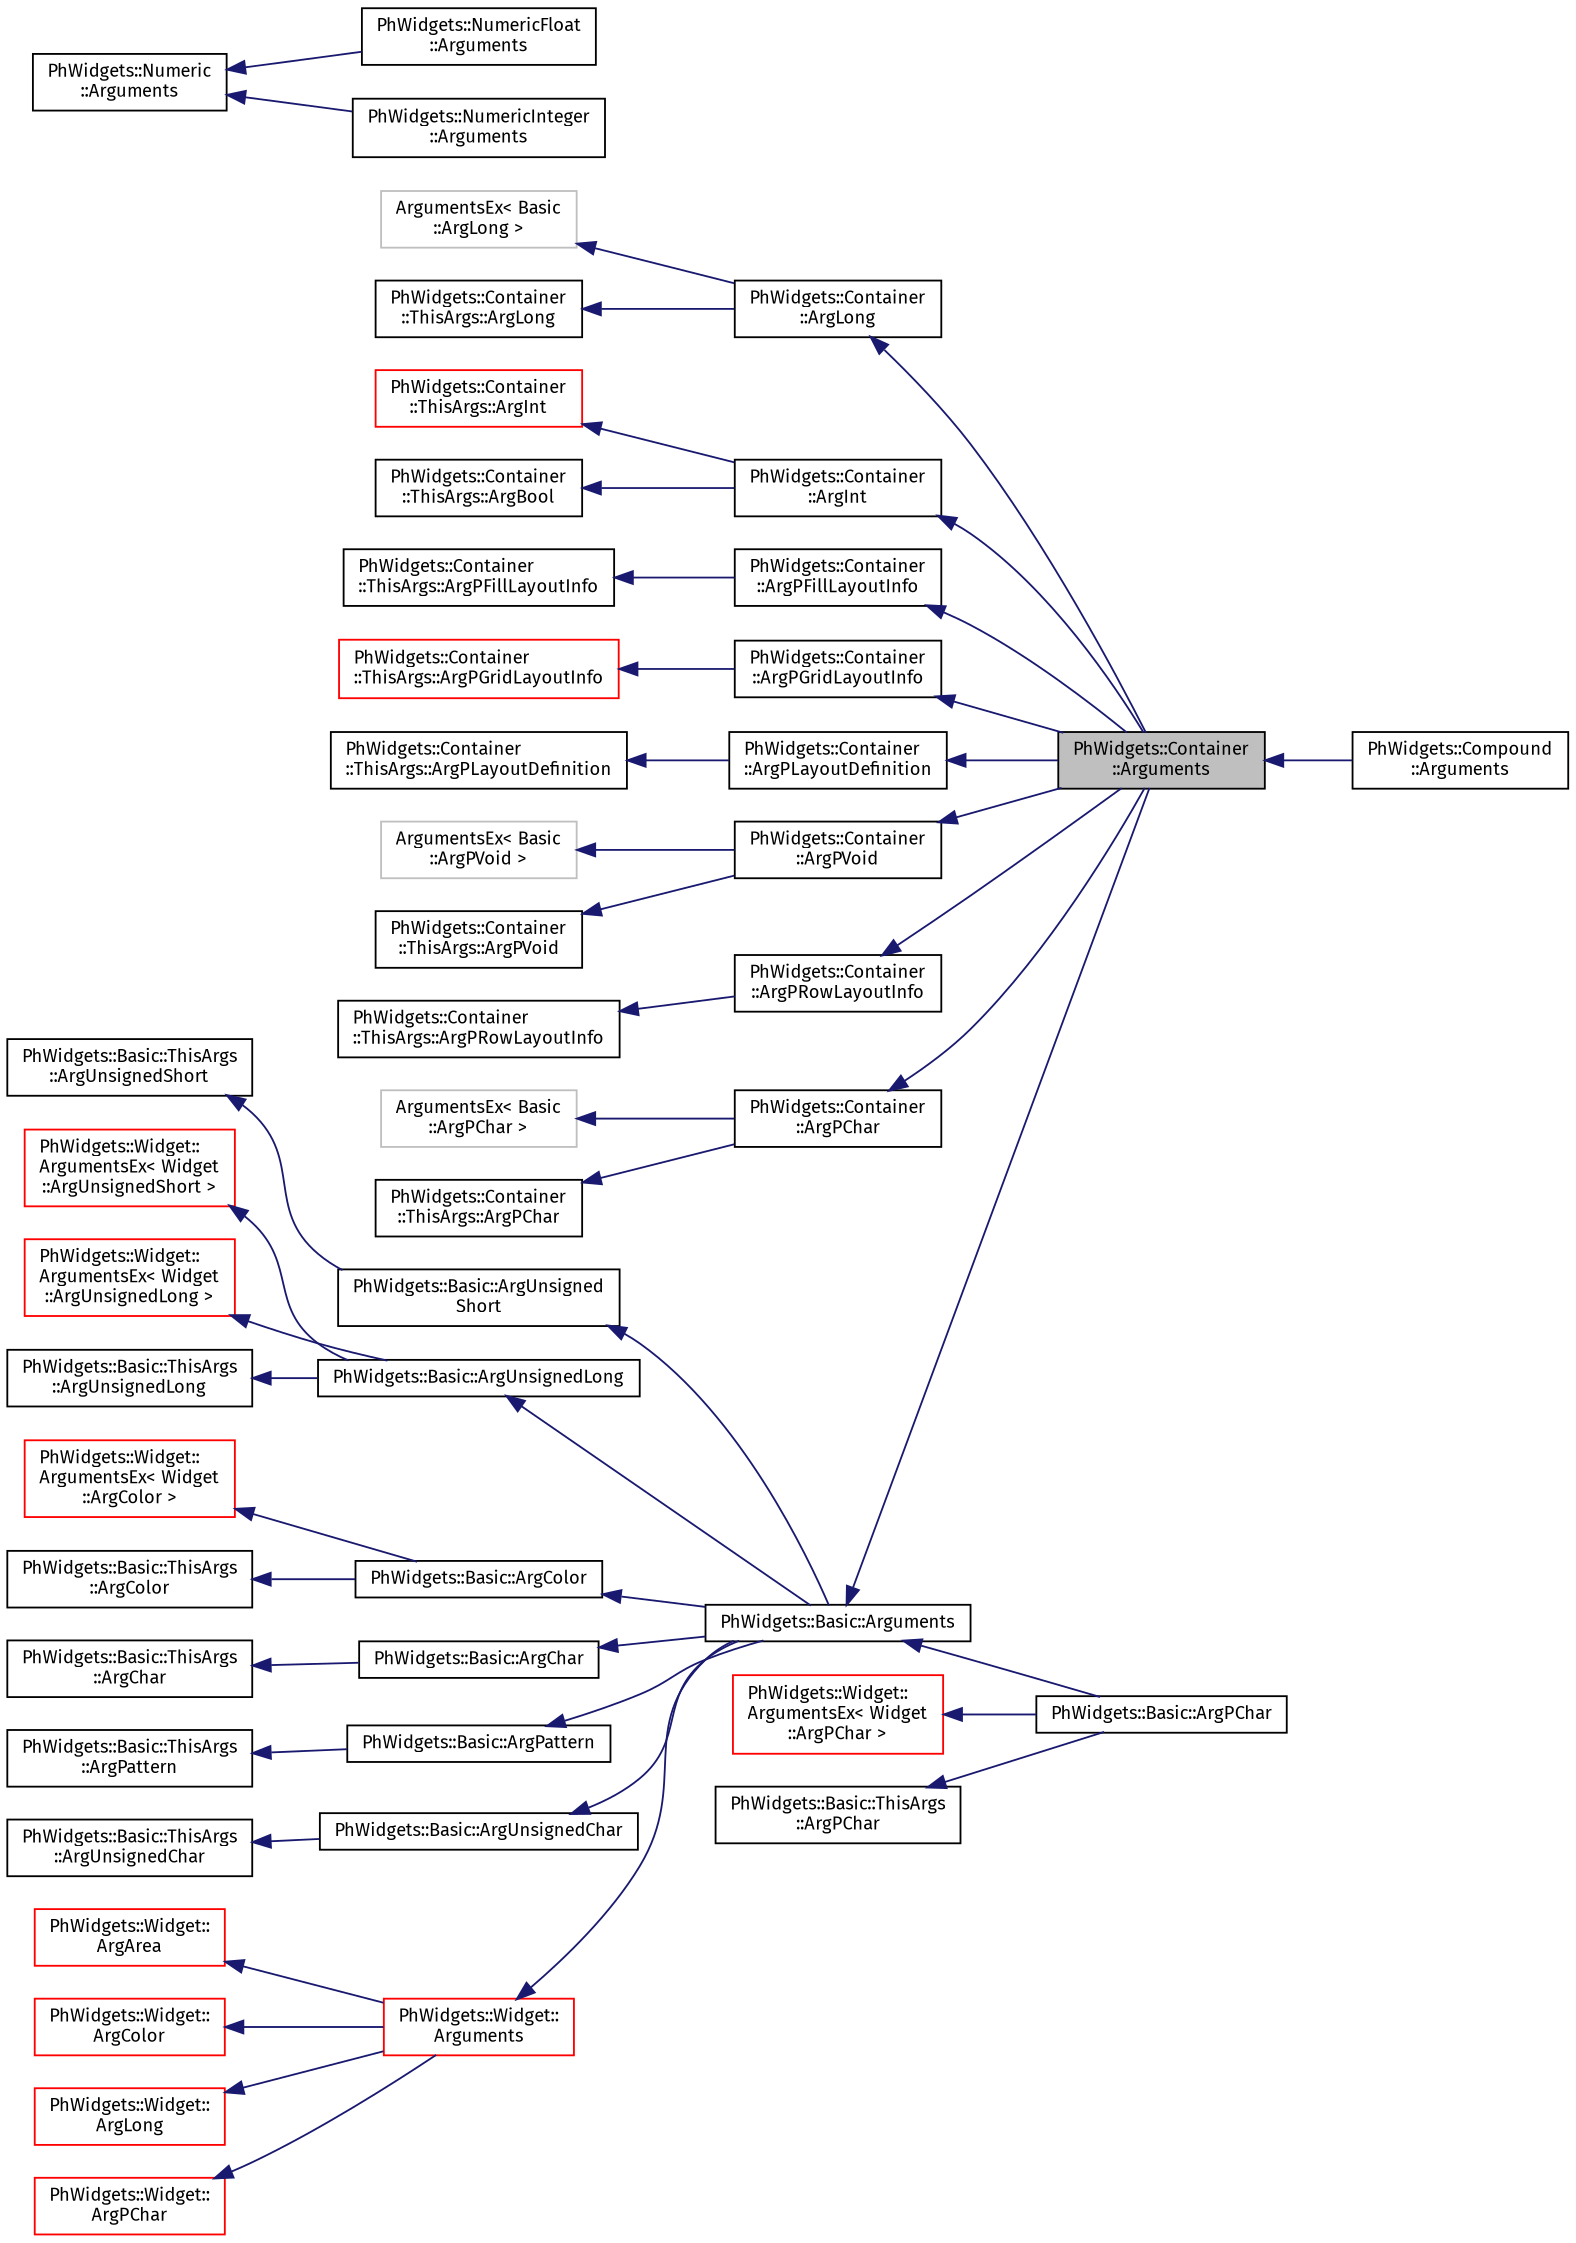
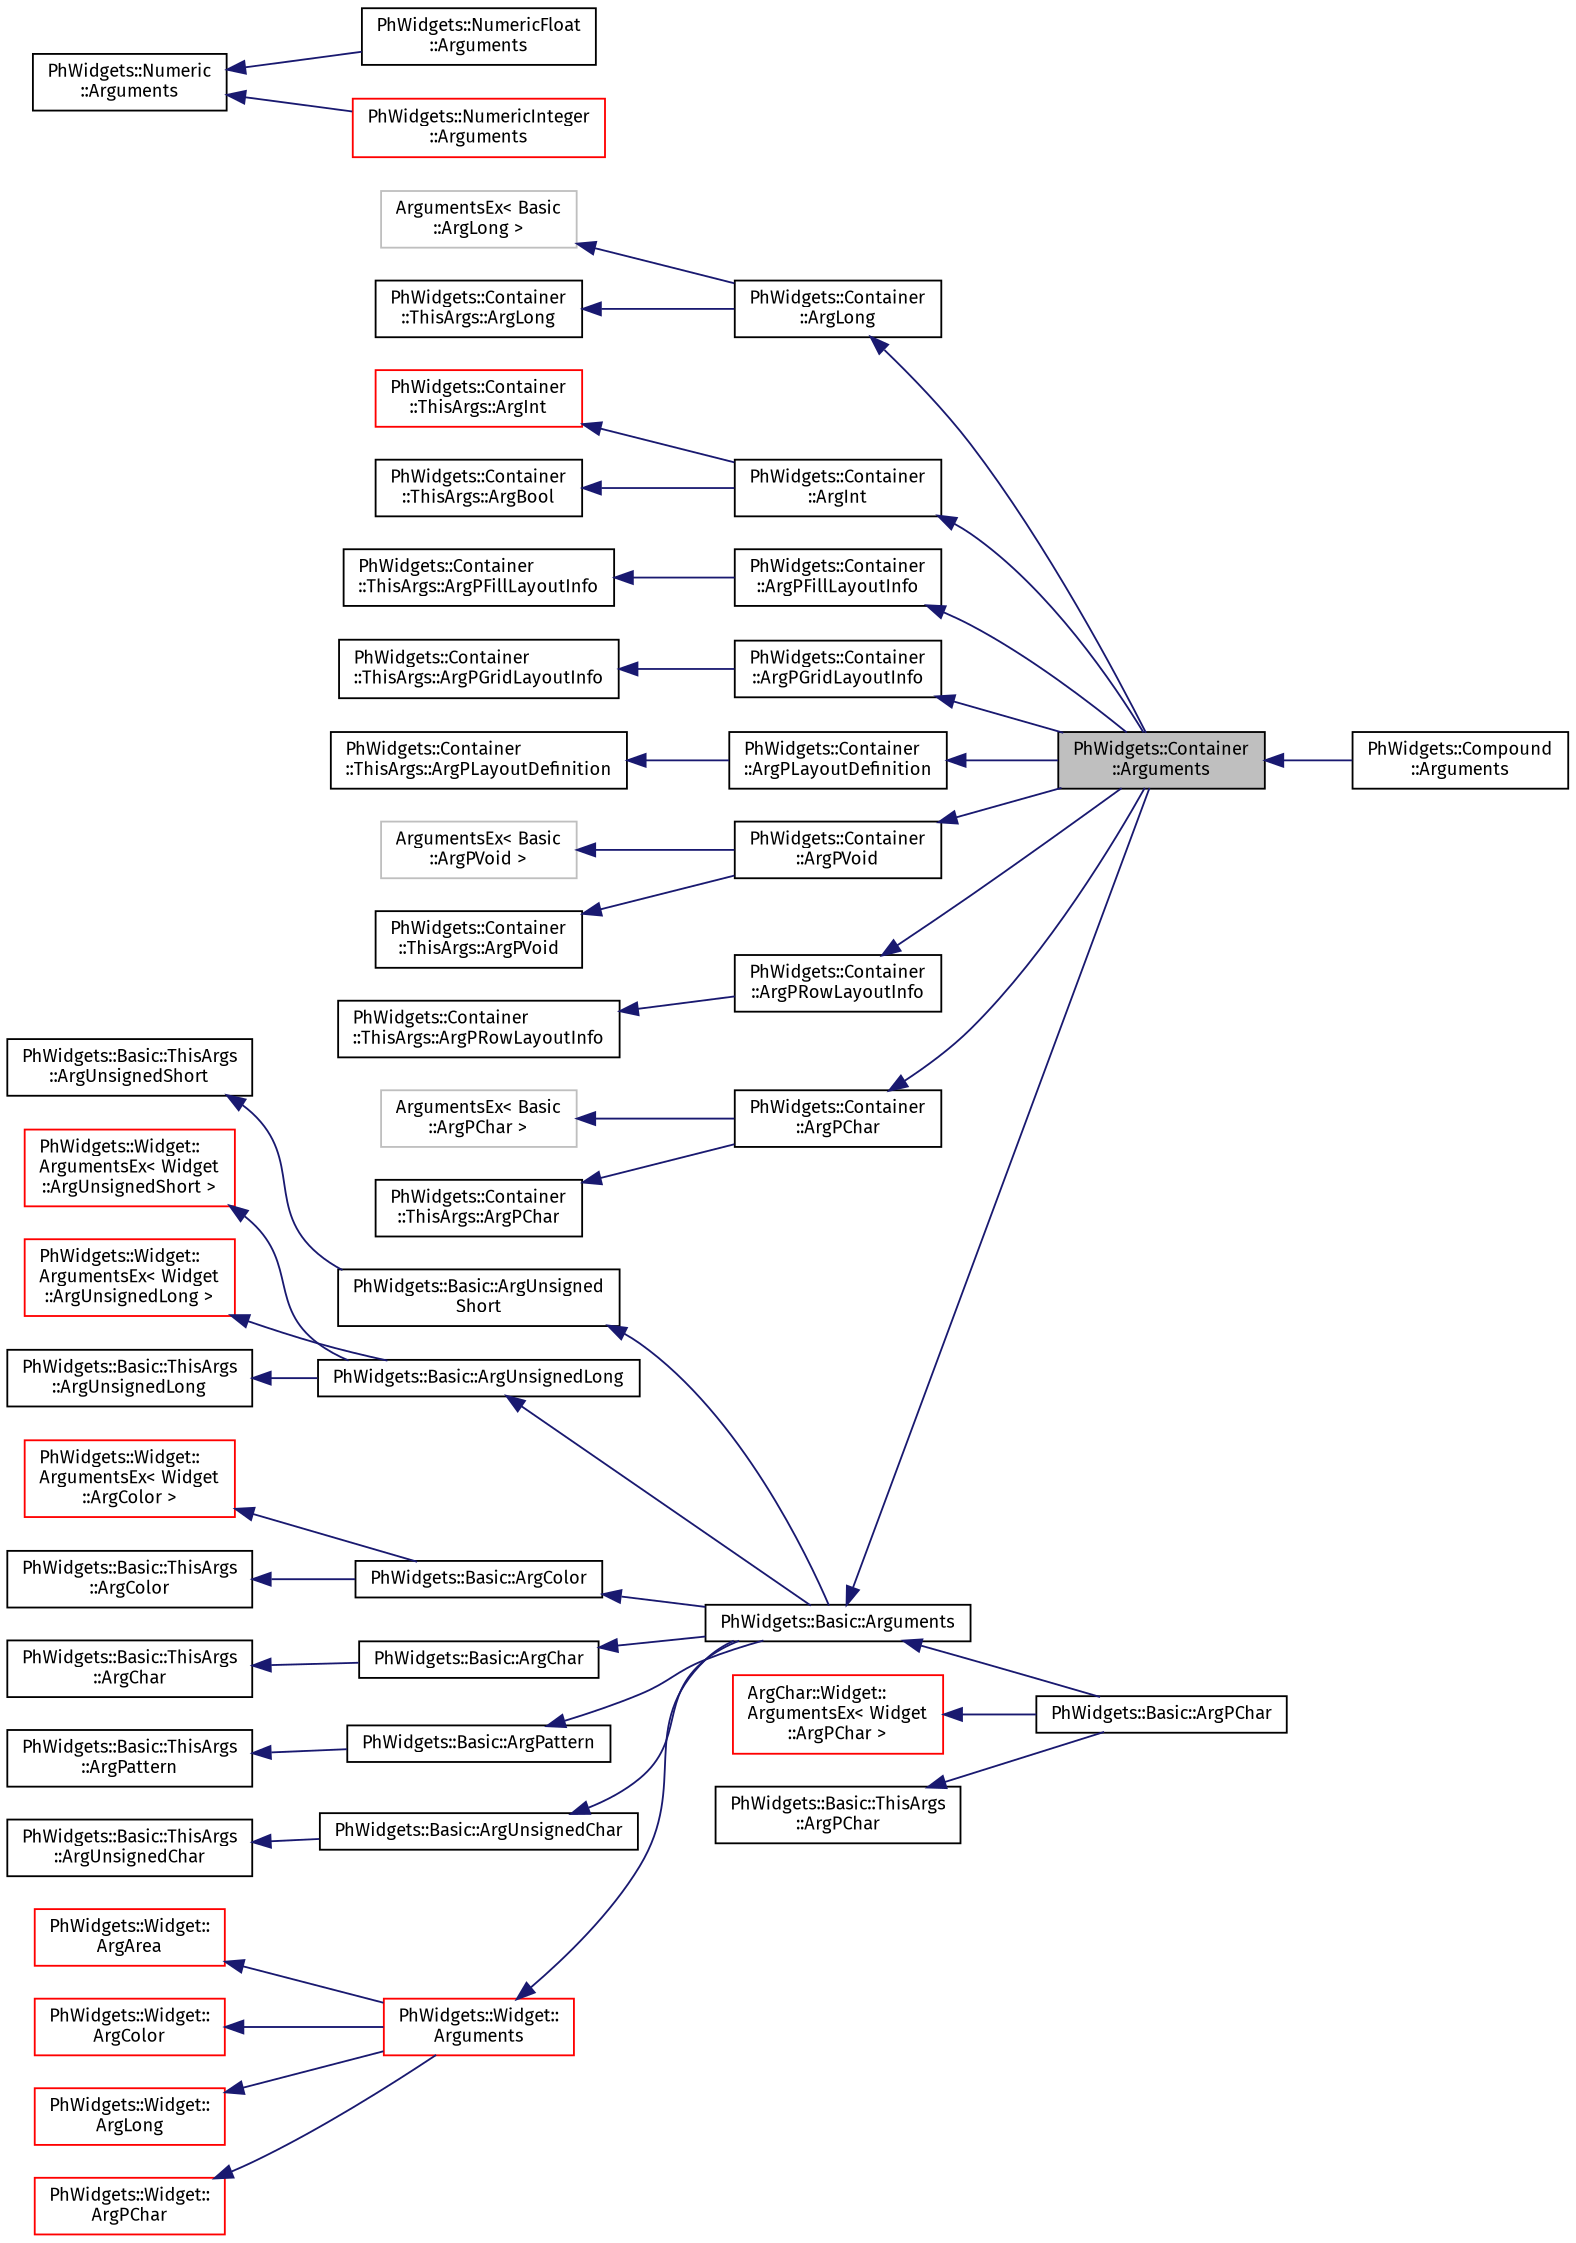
(479, 128) -> (479, 128)
(479, 669) -> (479, 669)
(838, 1714) -> (838, 1714)
